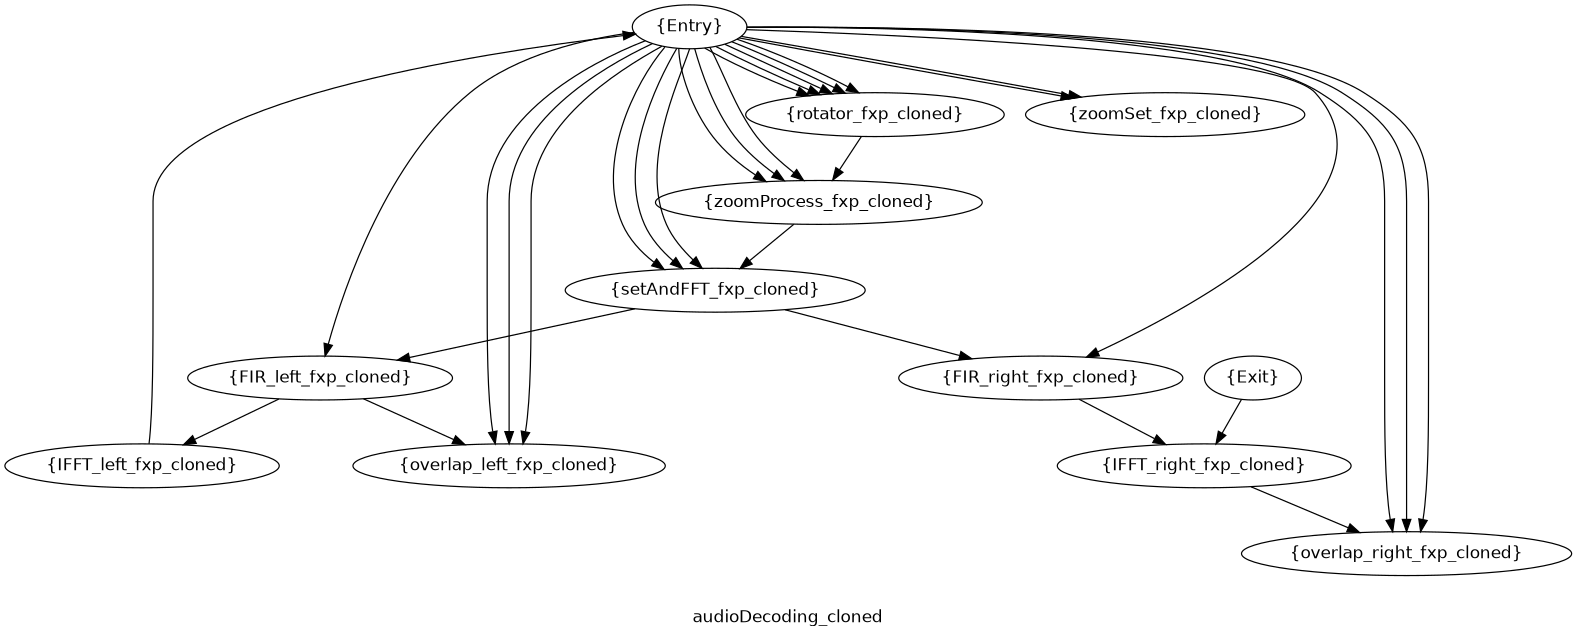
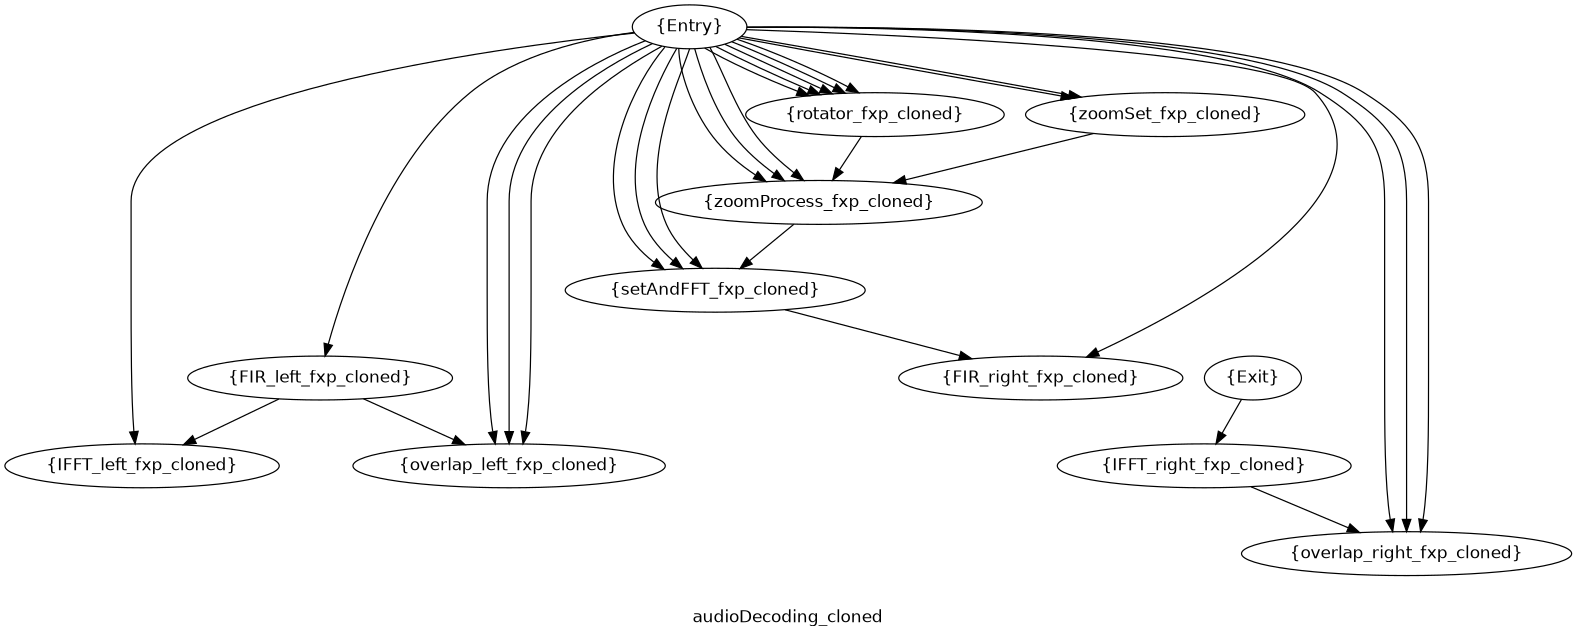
(252, 115) -> (252, 107)
none -> (1000, 157)
(522, 333) -> none
(1117, 419) -> none
